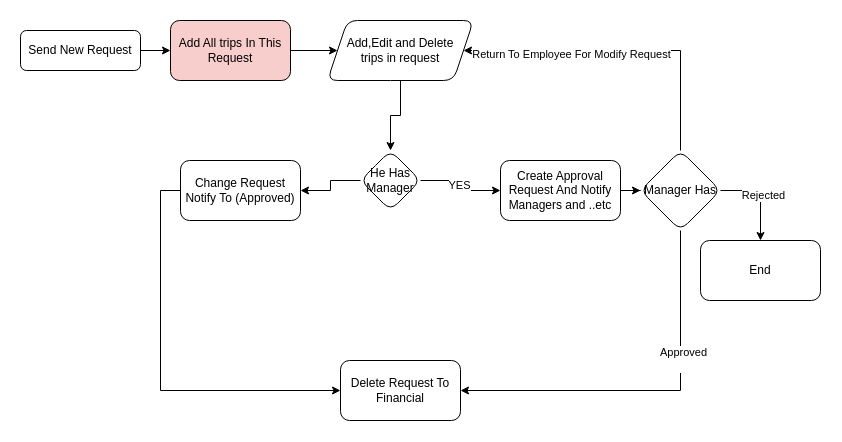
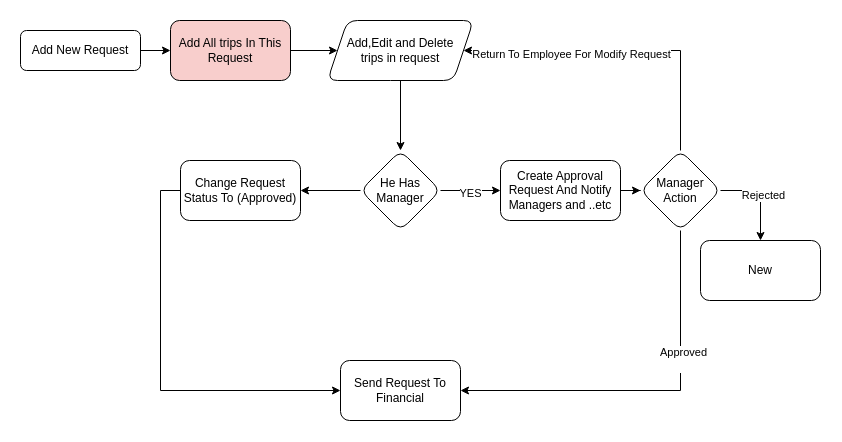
(81, 51) -> (81, 51)
(391, 181) -> (401, 191)
(241, 191) -> (241, 191)
(681, 191) -> (681, 191)
(761, 271) -> (761, 271)
(401, 391) -> (401, 391)
